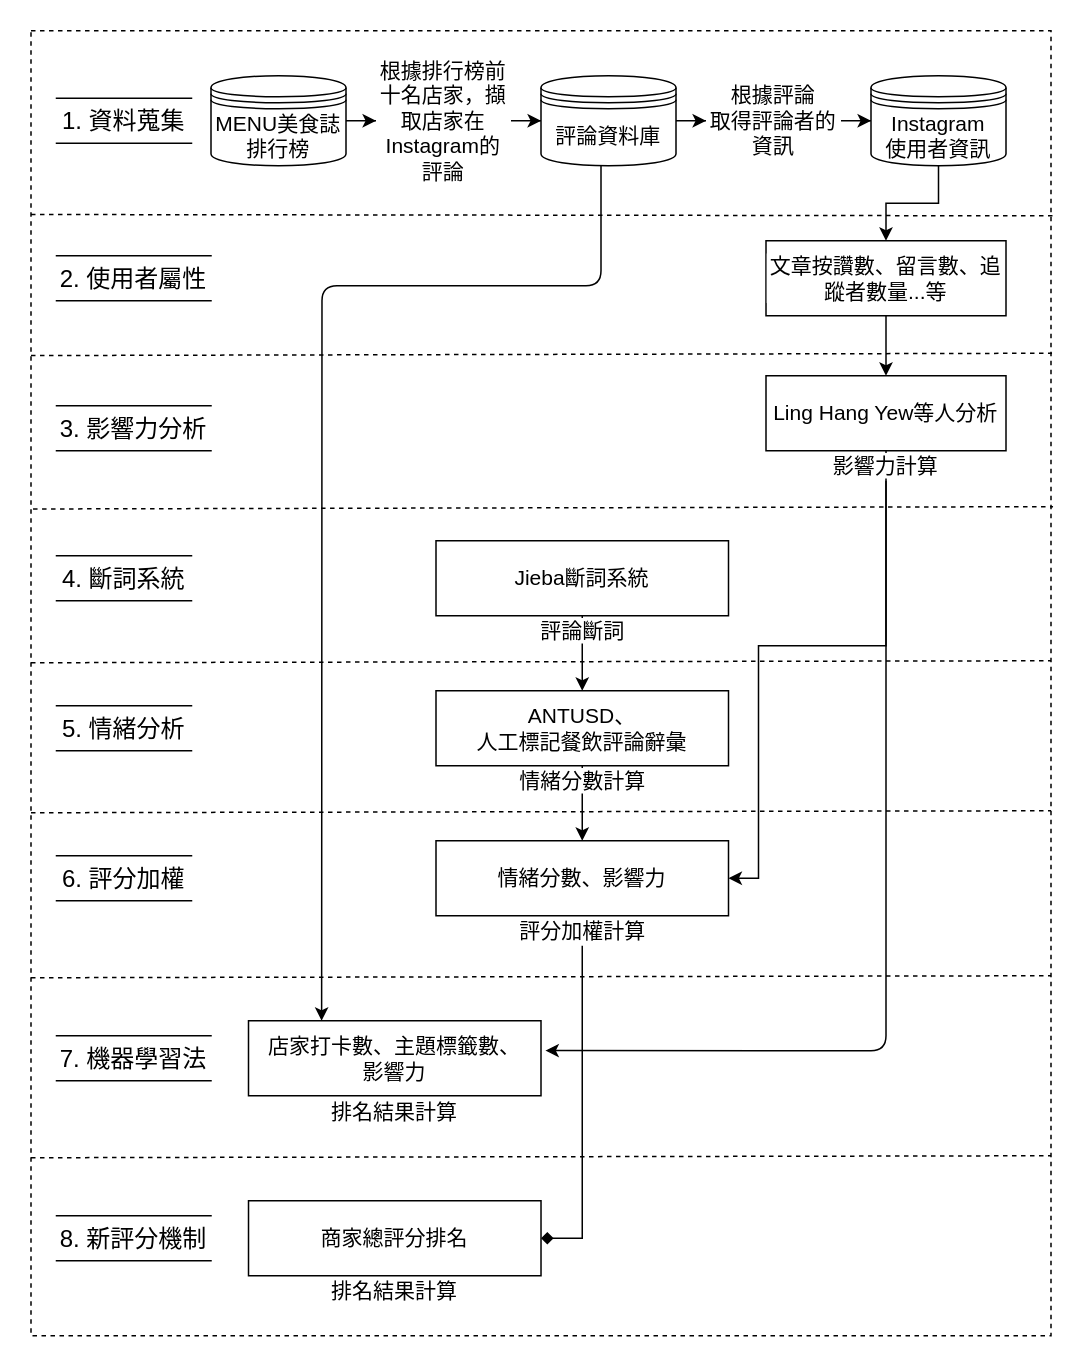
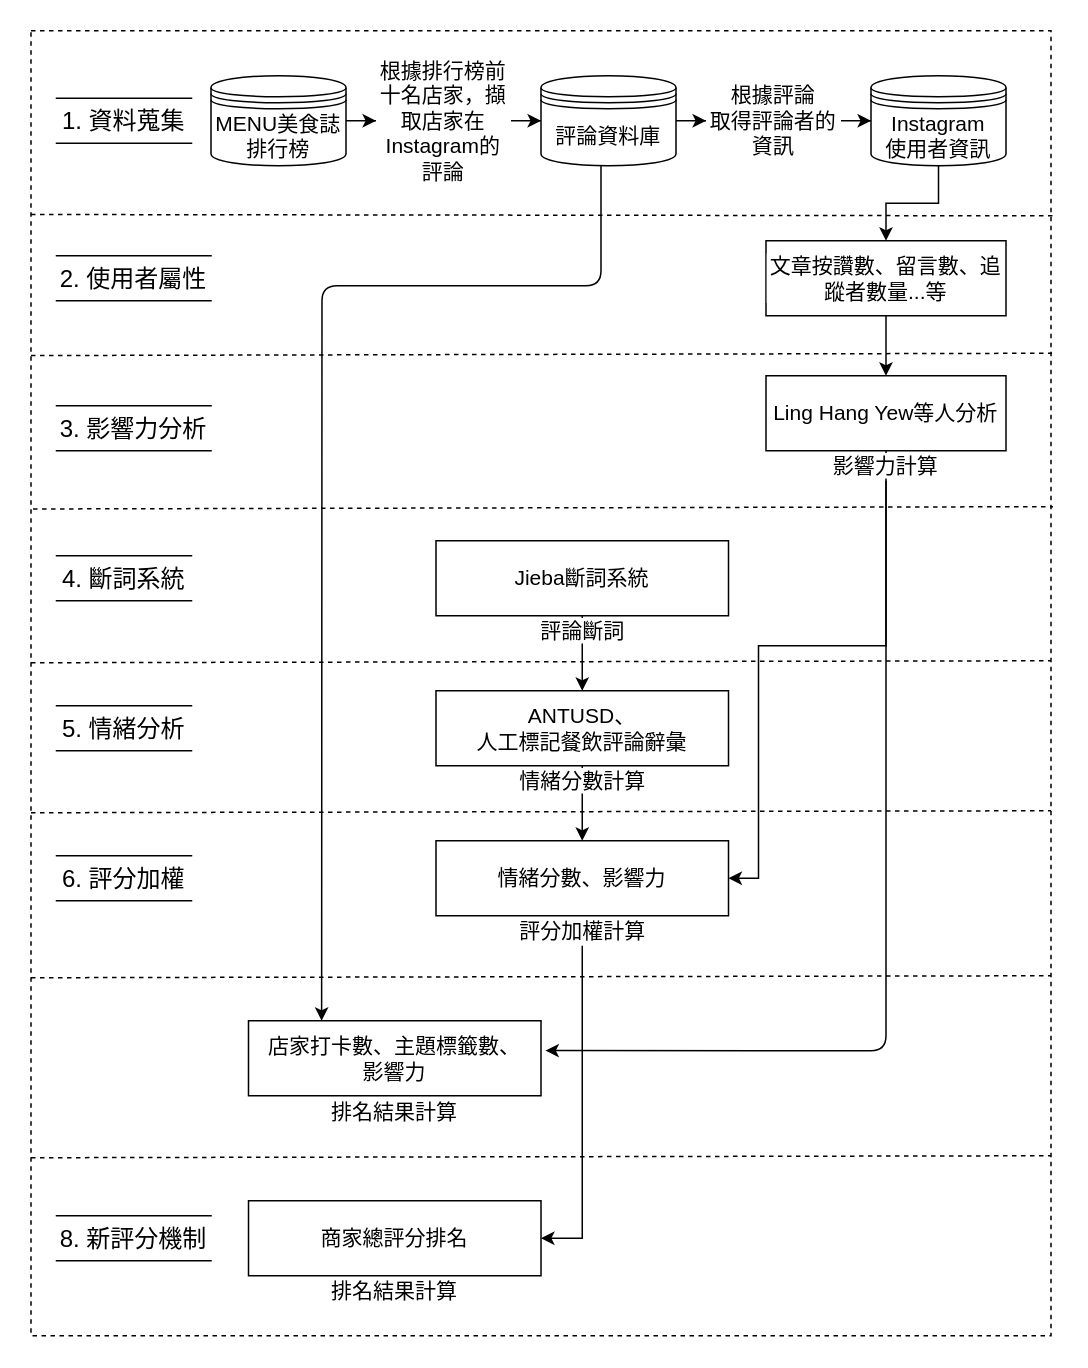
(134, 1058) -> none
(553, 1238) -> (552, 1238)
